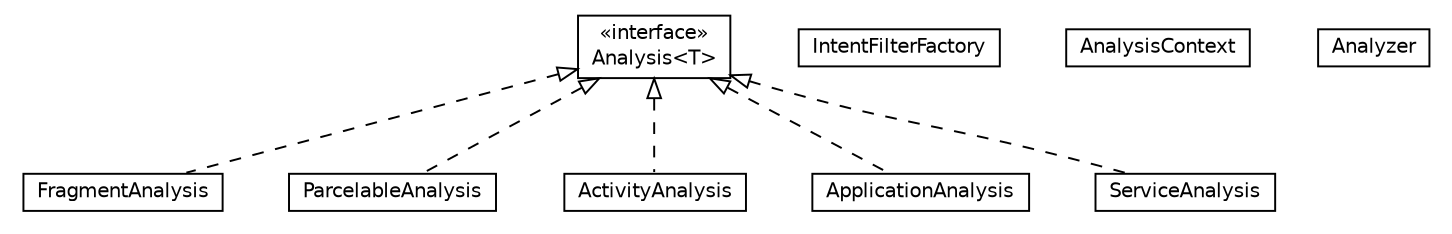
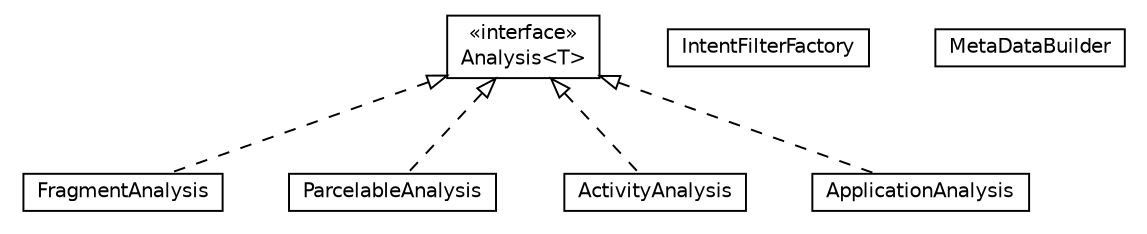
none -> (1029, 47)
(1158, 47) -> none
(1373, 47) -> none
(1185, 191) -> none
